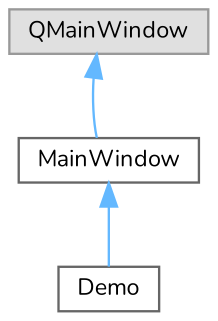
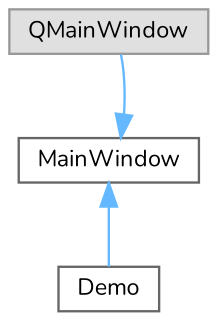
(93, 108) -> (124, 84)
